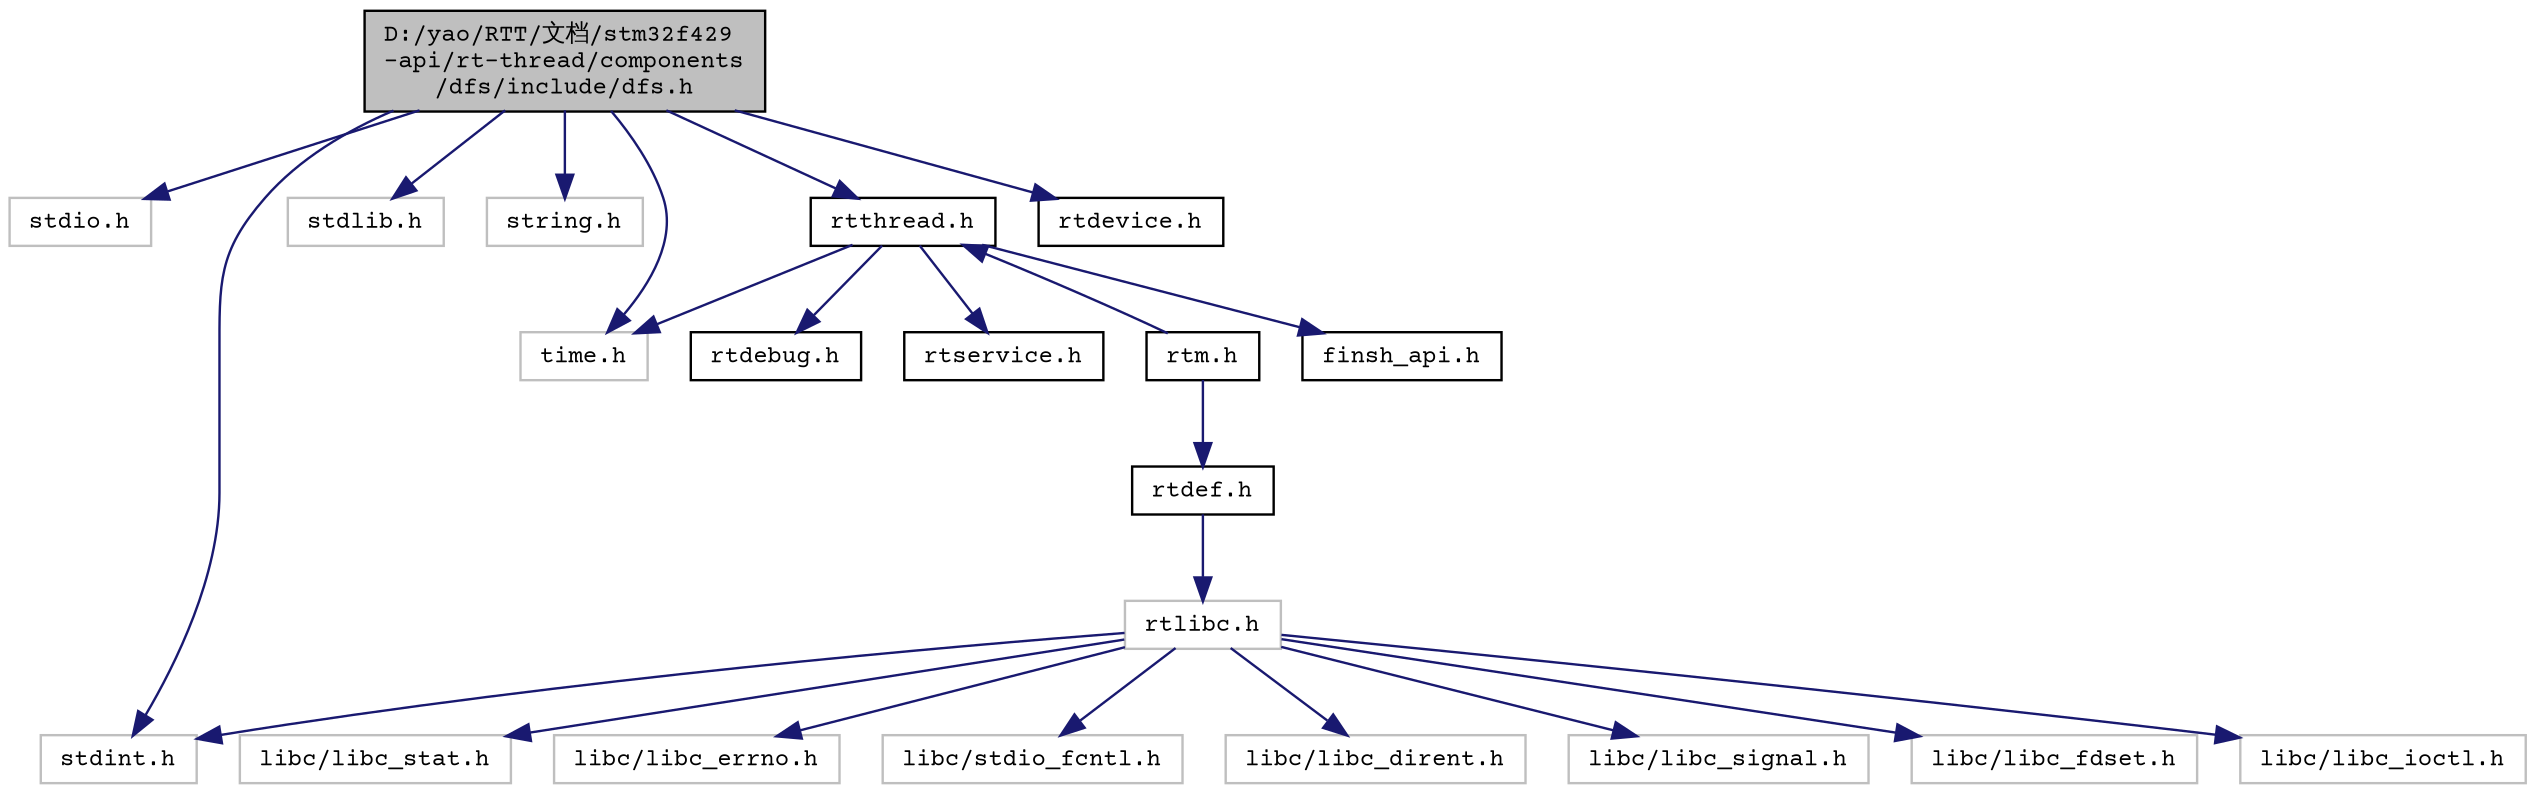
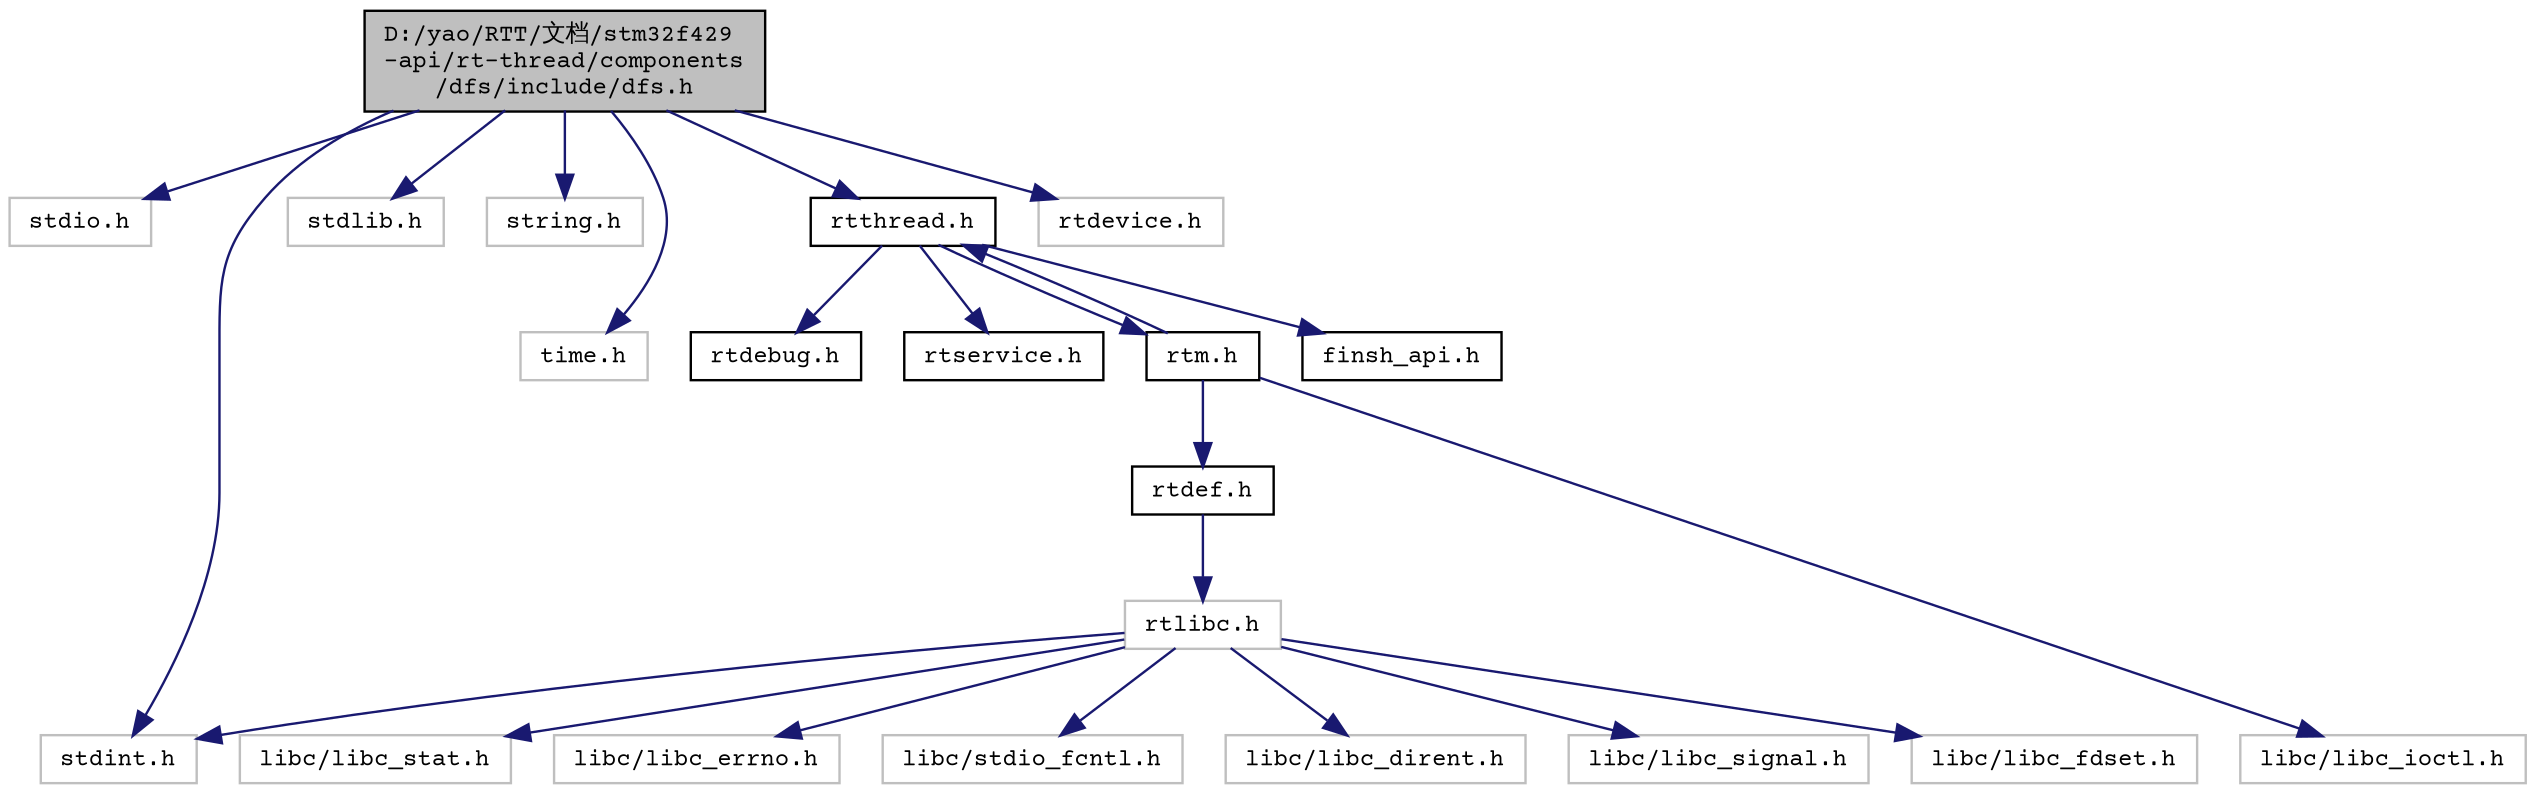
(1131, 222) -> (1131, 222)
(755, 285) -> (1030, 286)
(1749, 683) -> (1780, 553)
